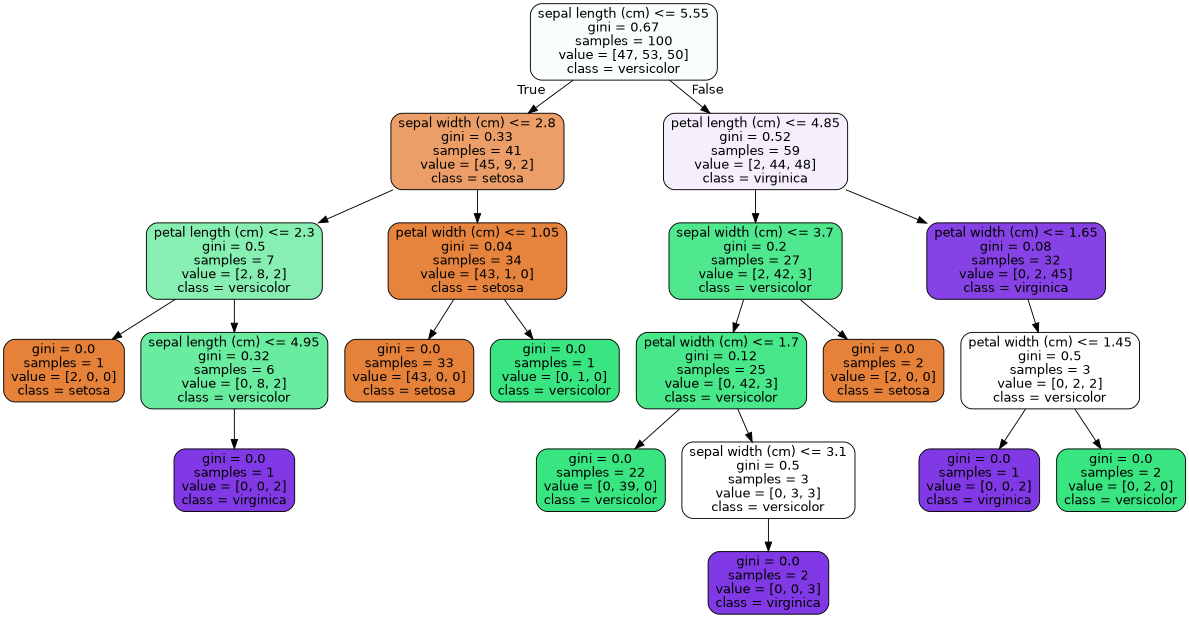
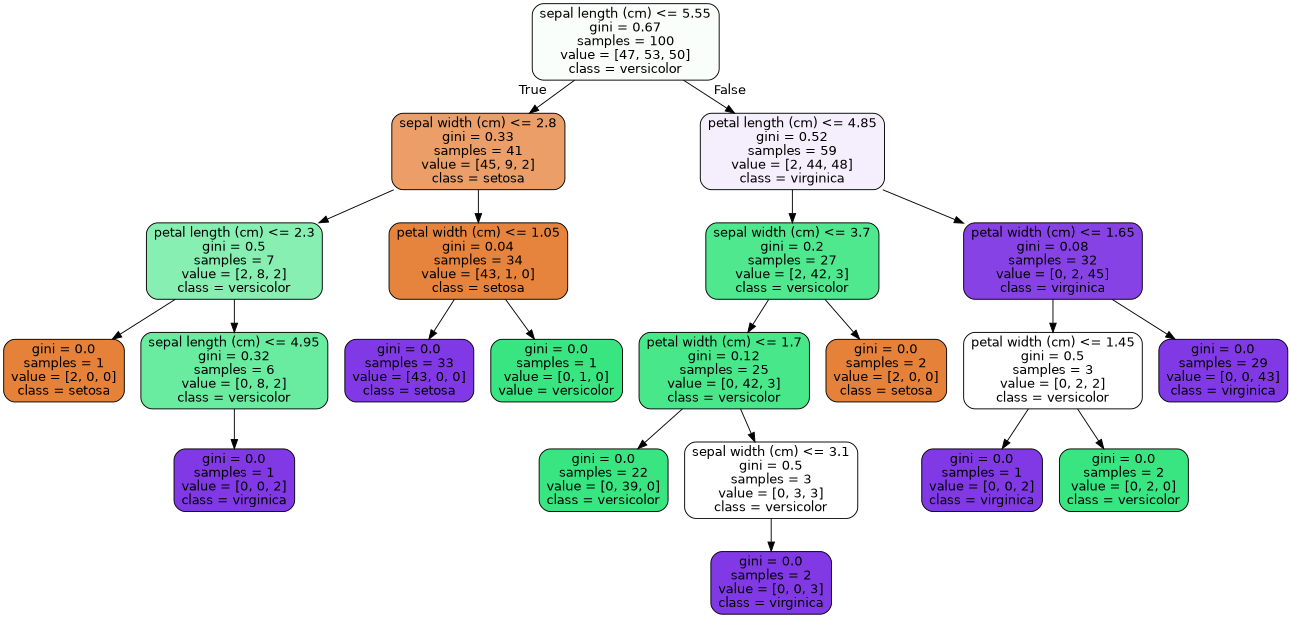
(409, 371) -> (409, 371)
(555, 371) -> (557, 371)
none -> (1223, 371)
